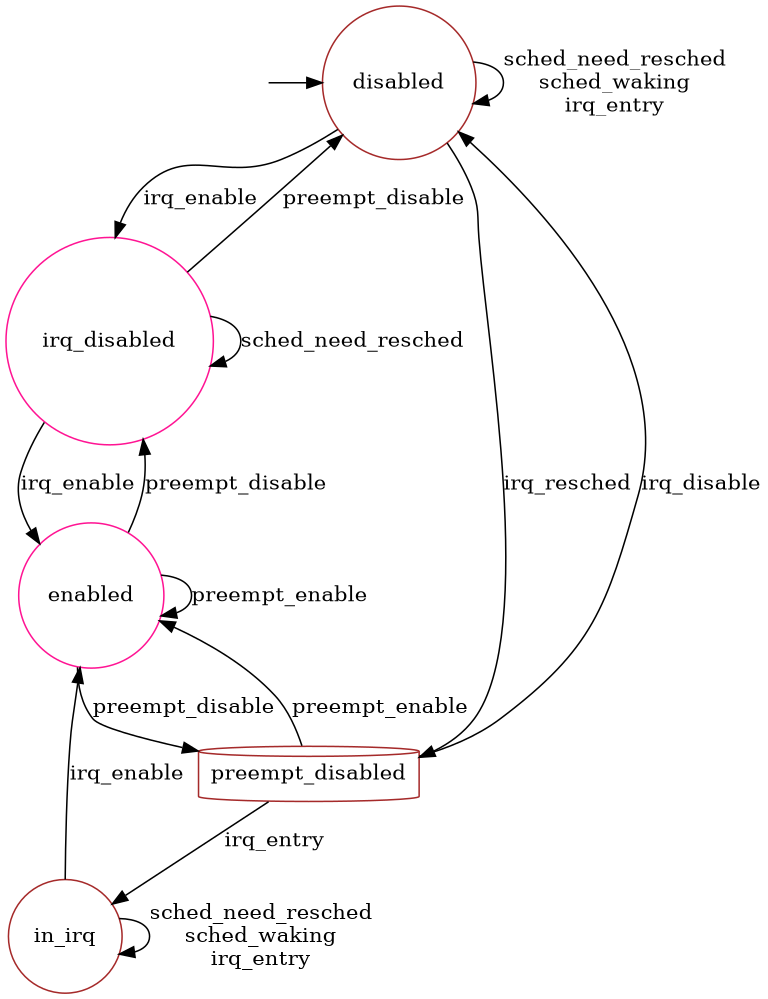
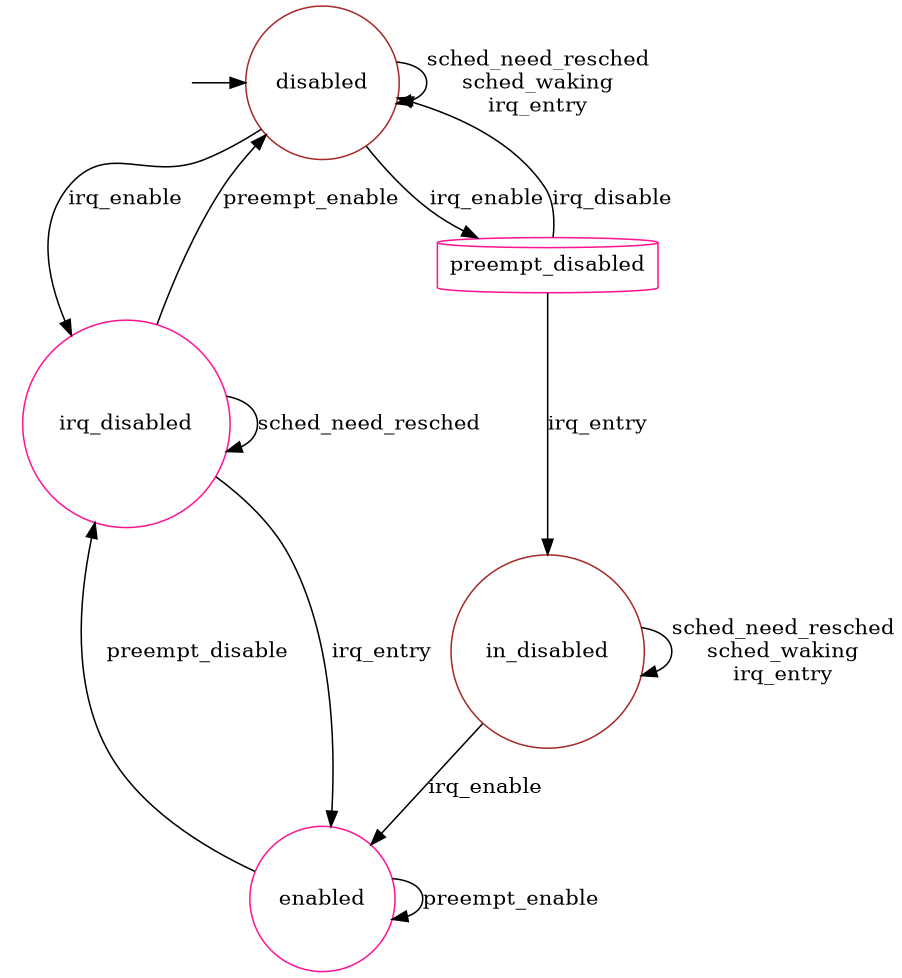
(374, 199) -> (311, 199)
(78, 484) -> (382, 652)
(568, 484) -> (487, 199)
(251, 673) -> none
(110, 728) -> none
(309, 774) -> (548, 265)
(65, 936) -> (548, 652)
